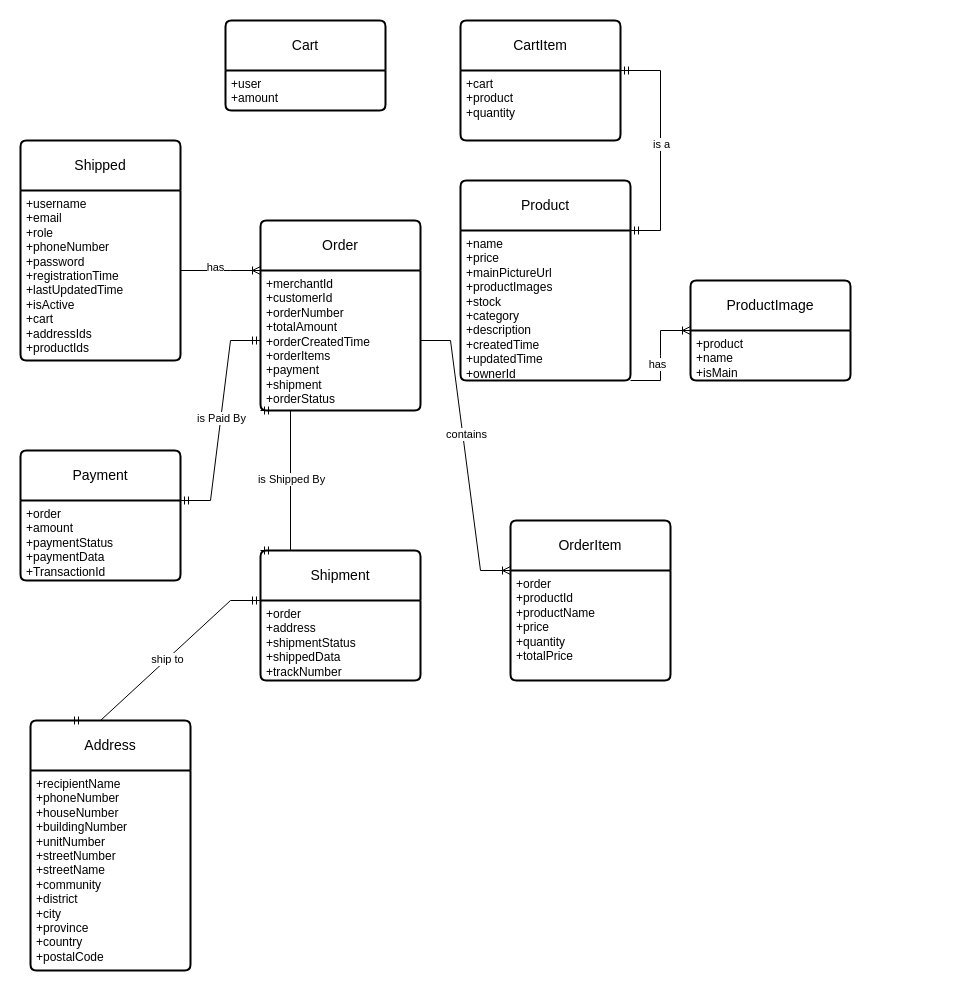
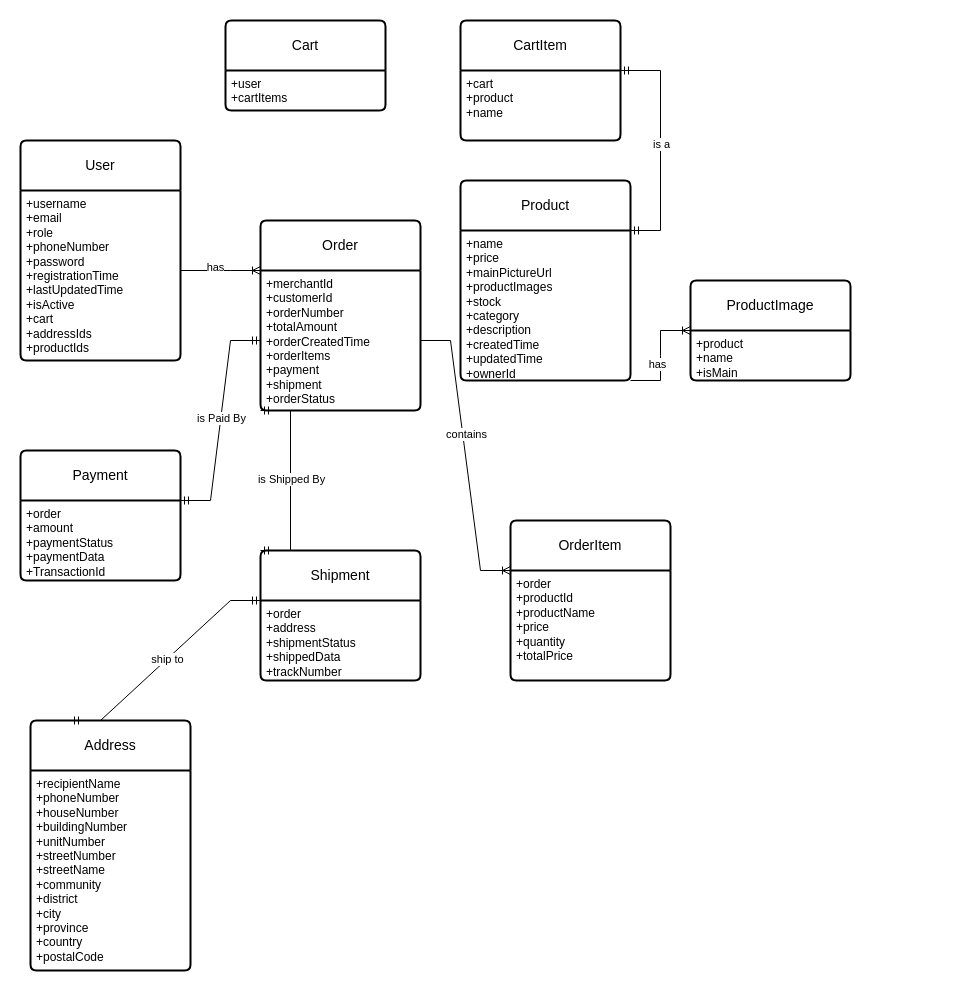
(255, 92) -> (265, 92)
(495, 99) -> (493, 99)
(101, 166) -> (101, 166)
